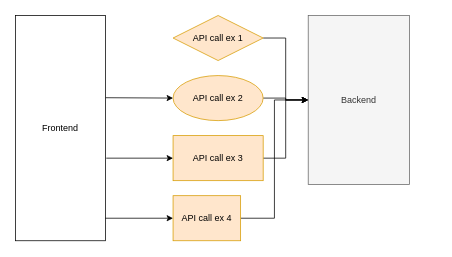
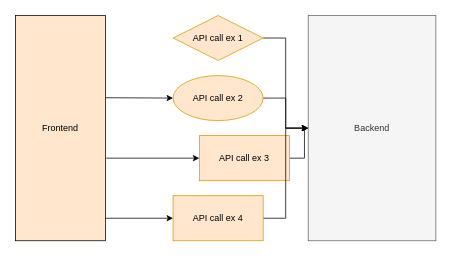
(359, 100) -> (372, 128)
(60, 128) -> (60, 128)
(218, 158) -> (244, 158)
(207, 218) -> (218, 218)
